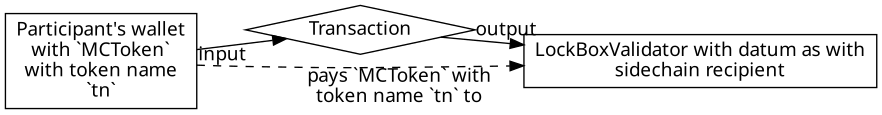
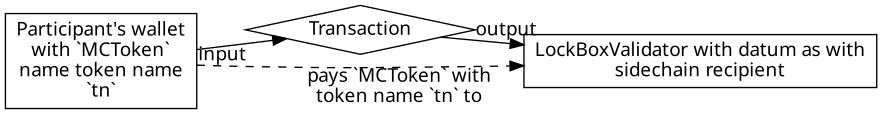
(101, 61) -> (101, 61)
